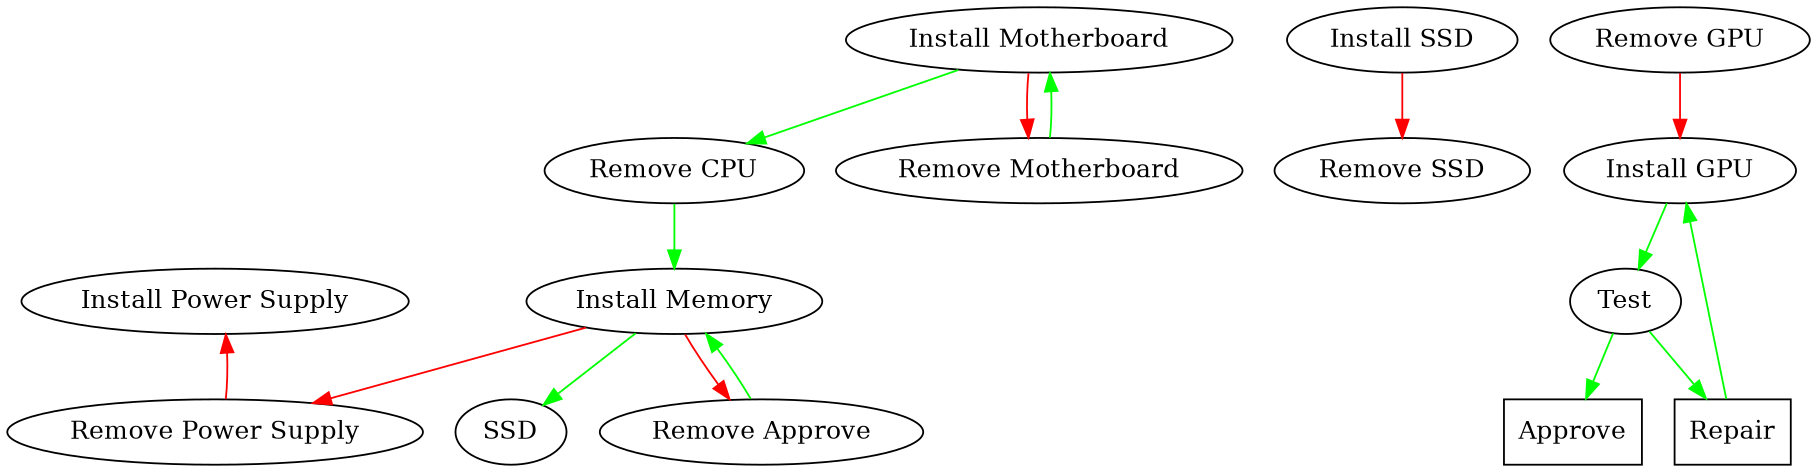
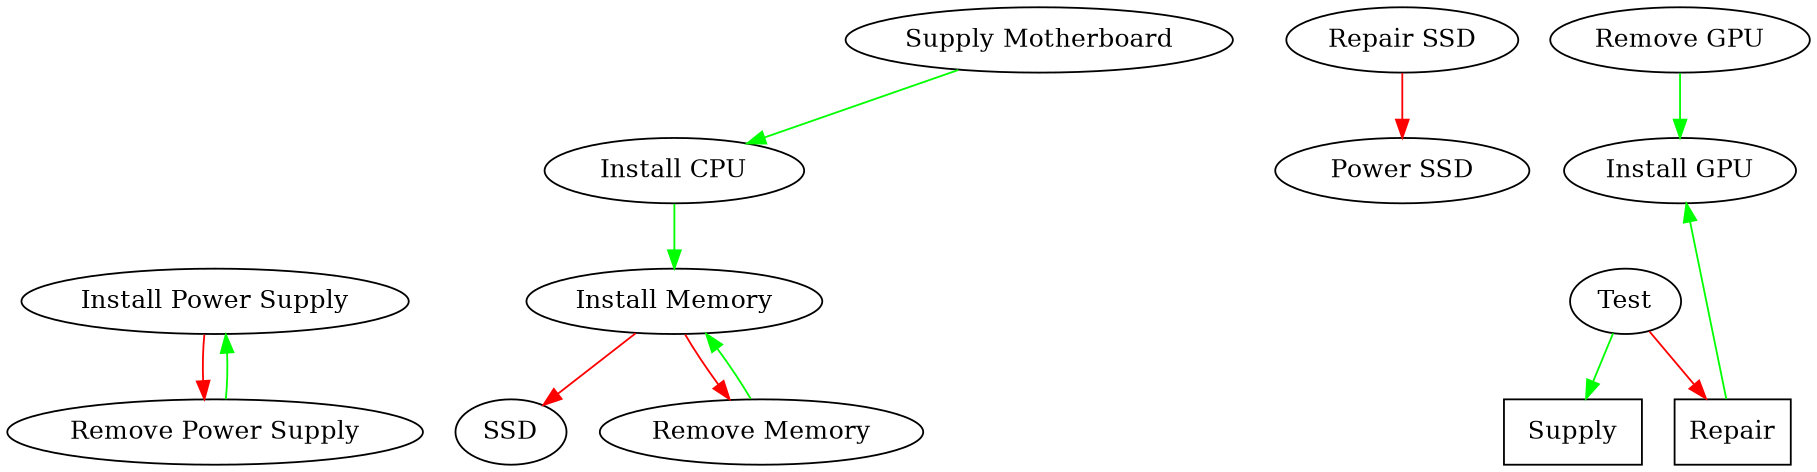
(1039, 40) -> (1039, 40)
(1402, 40) -> (1402, 40)
(1680, 96) -> (1680, 96)
(674, 171) -> (674, 171)
(1039, 171) -> none
(1402, 171) -> (1402, 171)
(1656, 228) -> none
(1672, 358) -> (1672, 358)
(458, 363) -> (203, 358)
(597, 363) -> (597, 363)
(227, 376) -> (227, 376)
(762, 432) -> (762, 432)
(1573, 432) -> (1573, 432)
